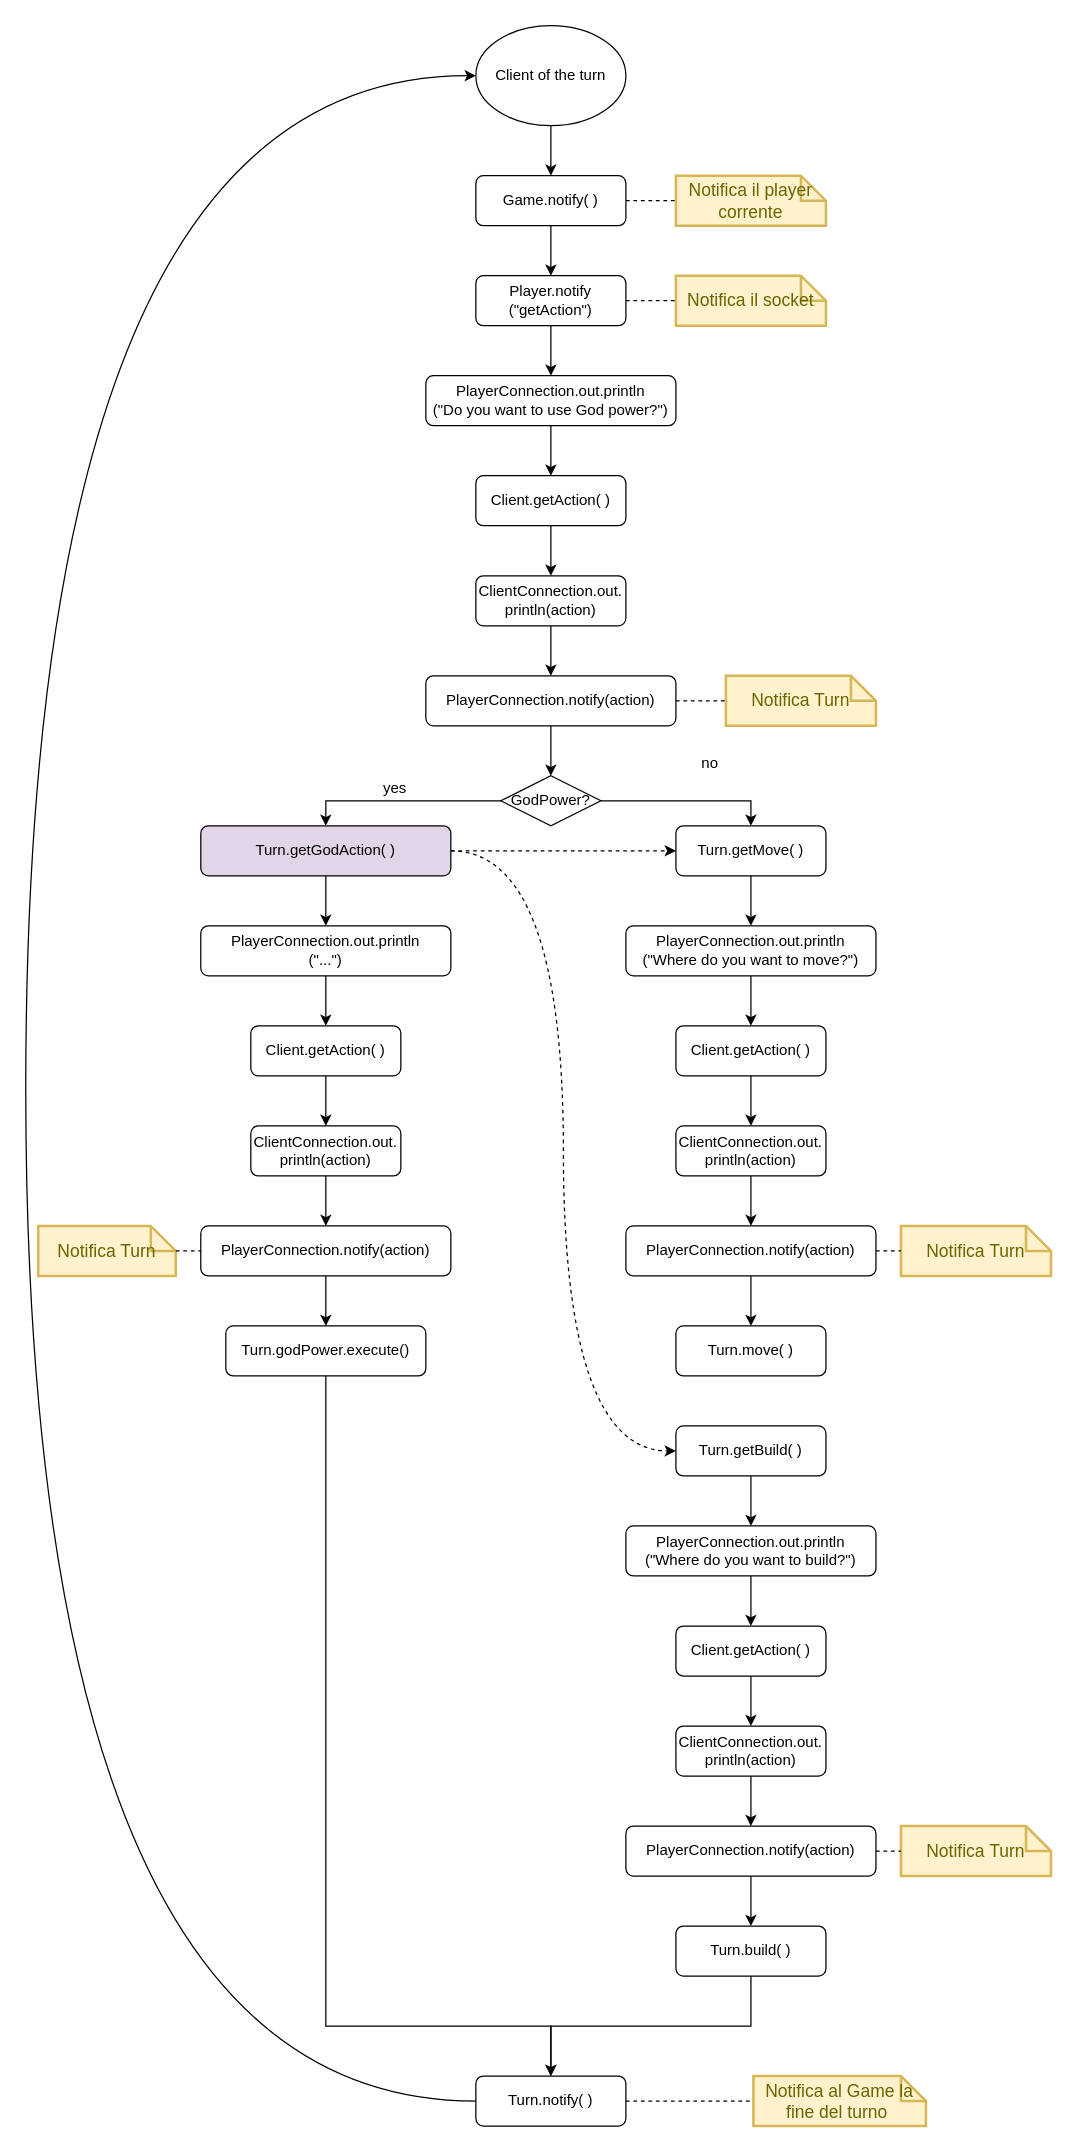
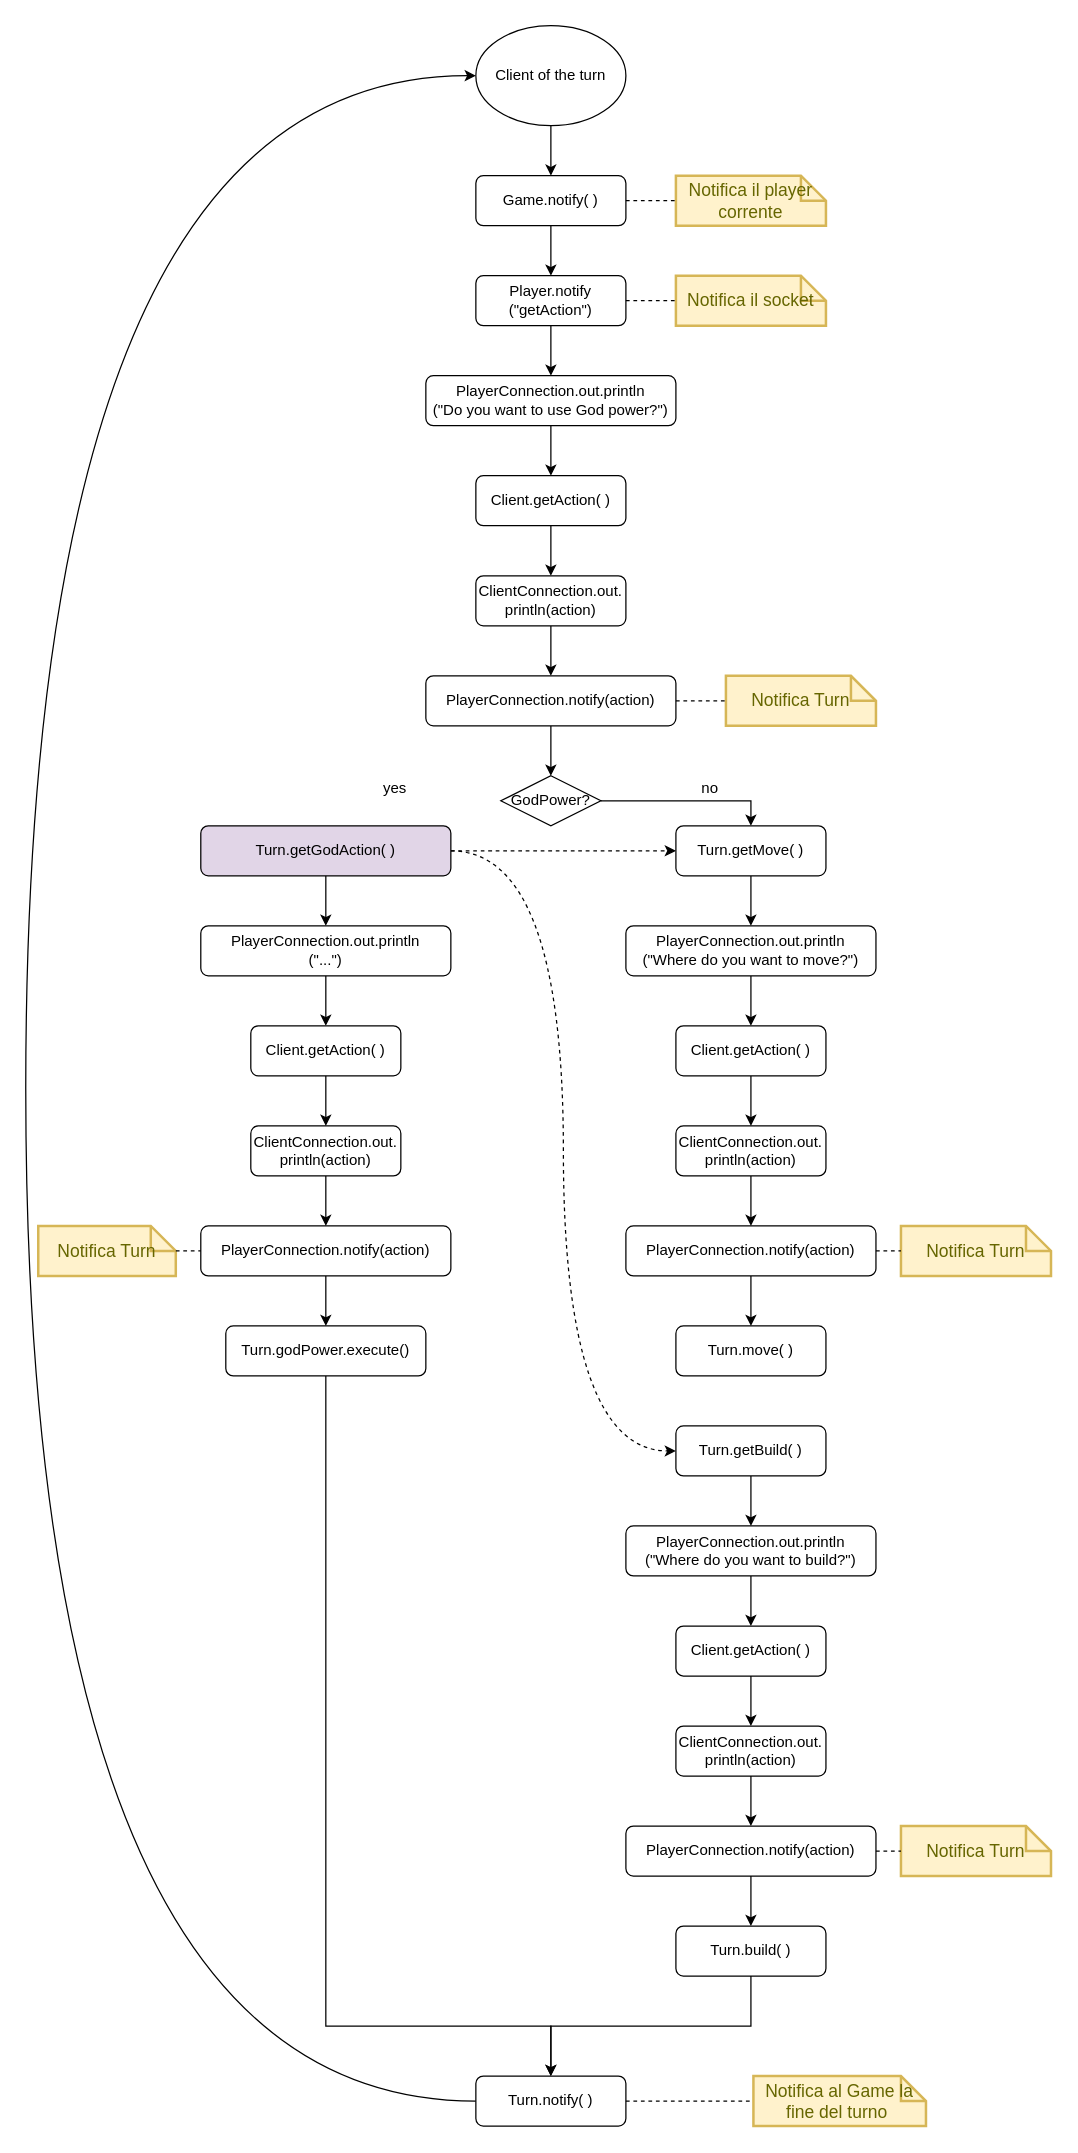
(709, 763) -> (709, 788)
(405, 801) -> none
